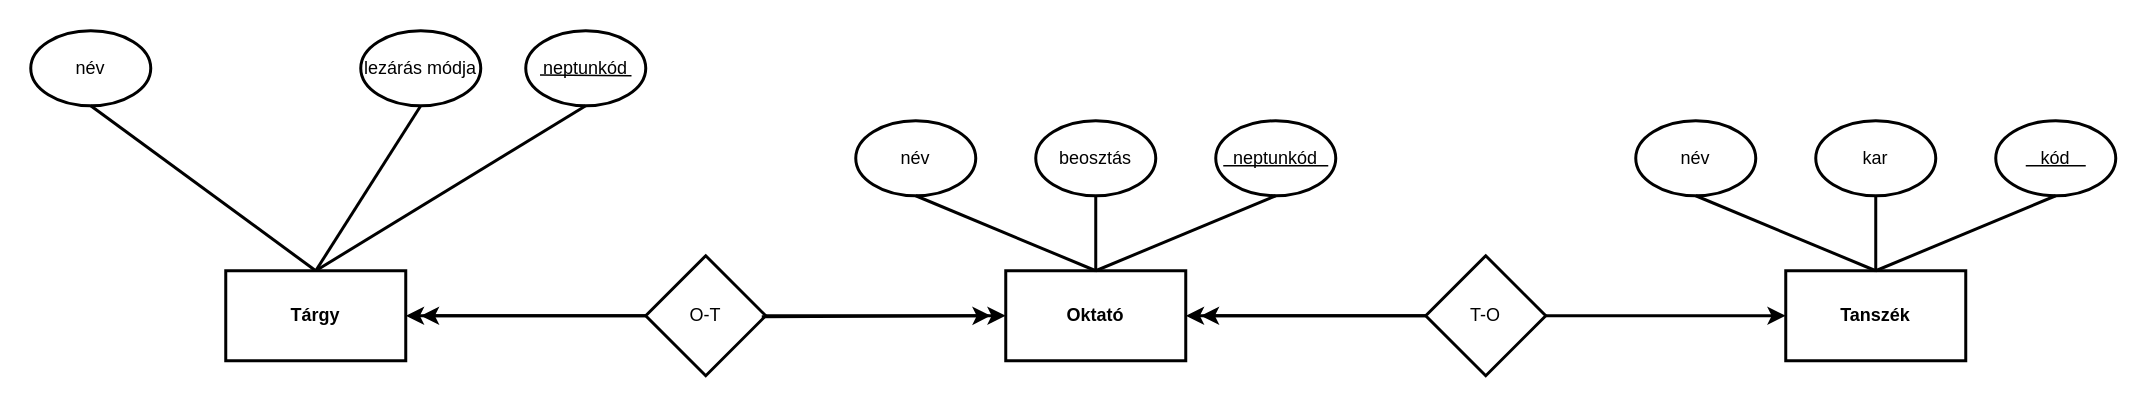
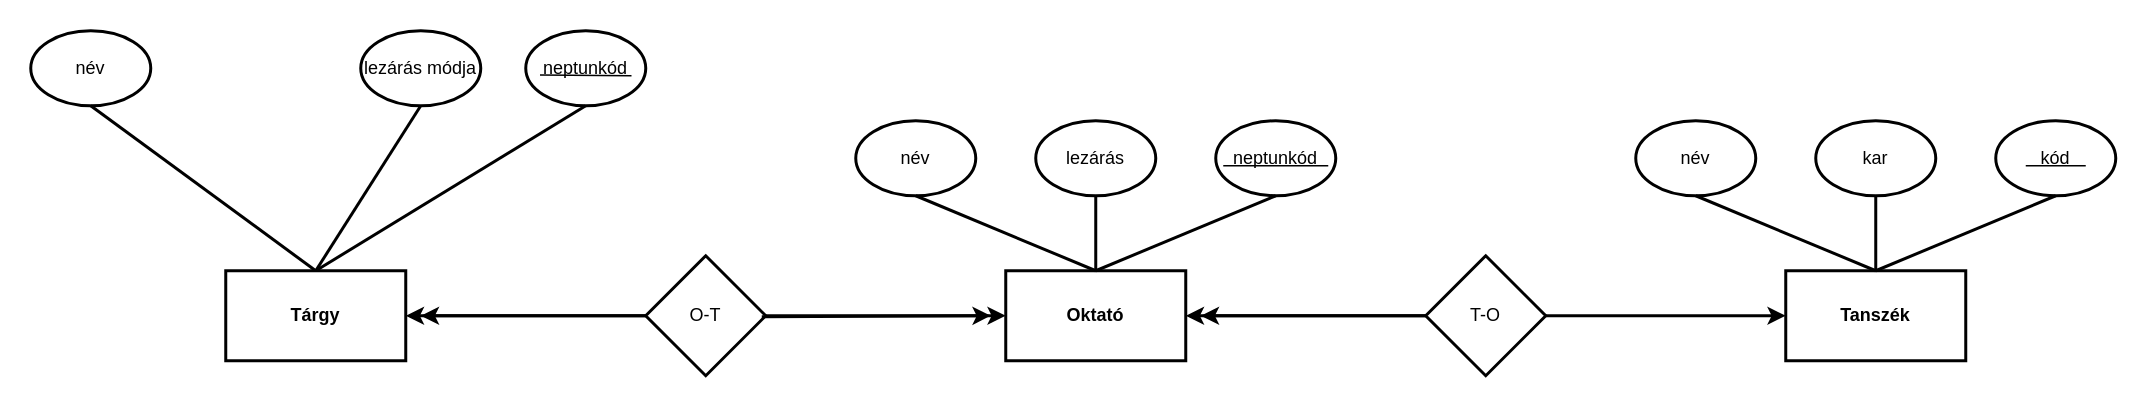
(1096, 158) -> (1096, 158)
